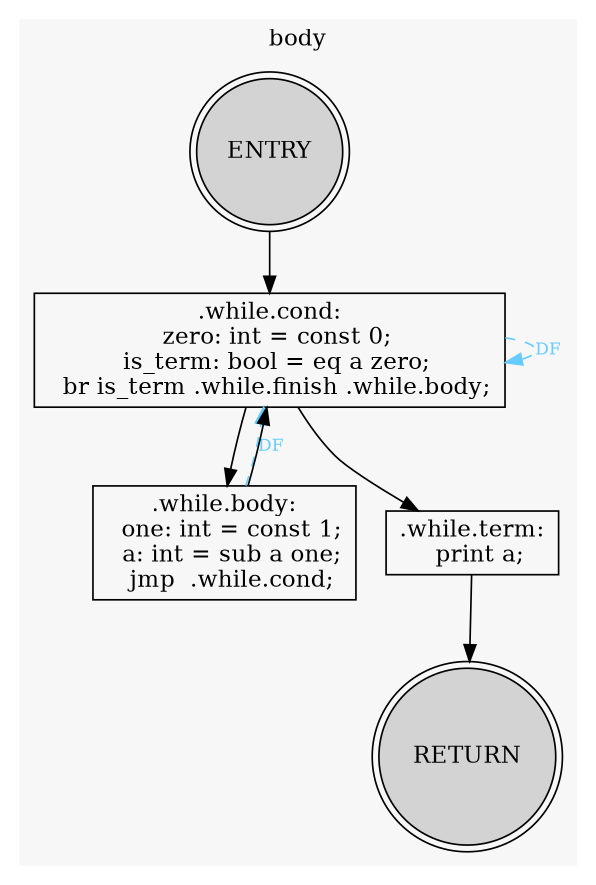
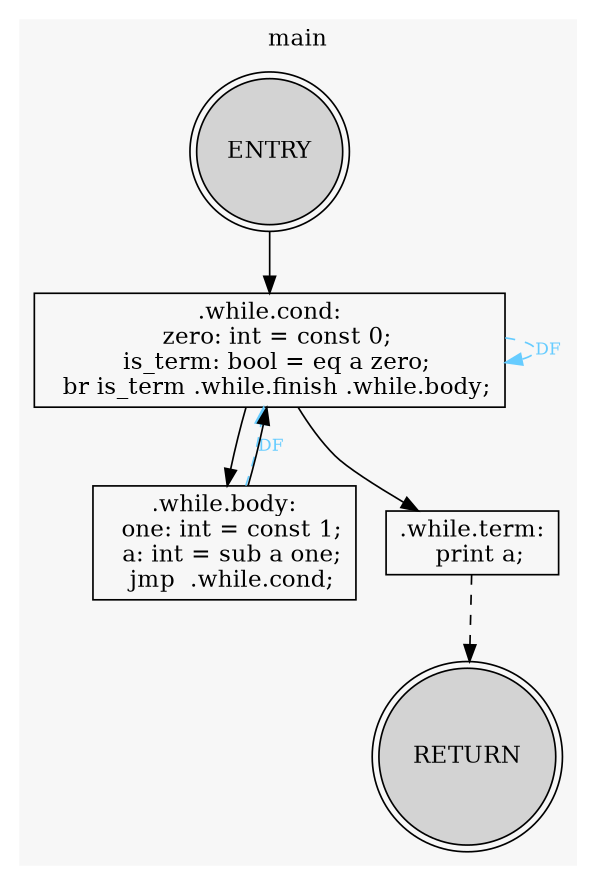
(298, 39) -> (298, 39)
(471, 610) -> (471, 610)
